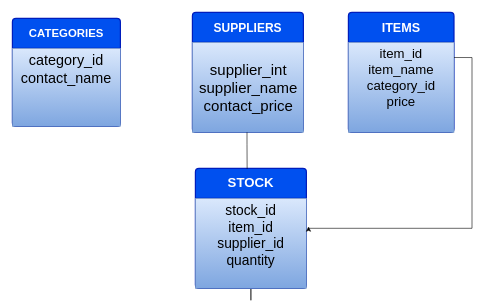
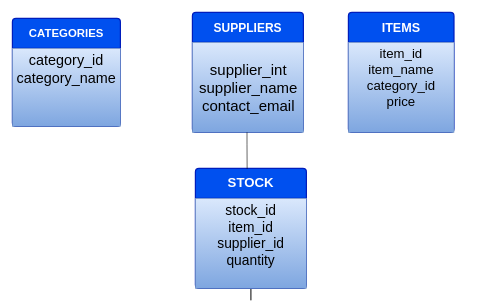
(464, 58) -> none
(66, 61) -> (66, 61)
(248, 87) -> (248, 87)
